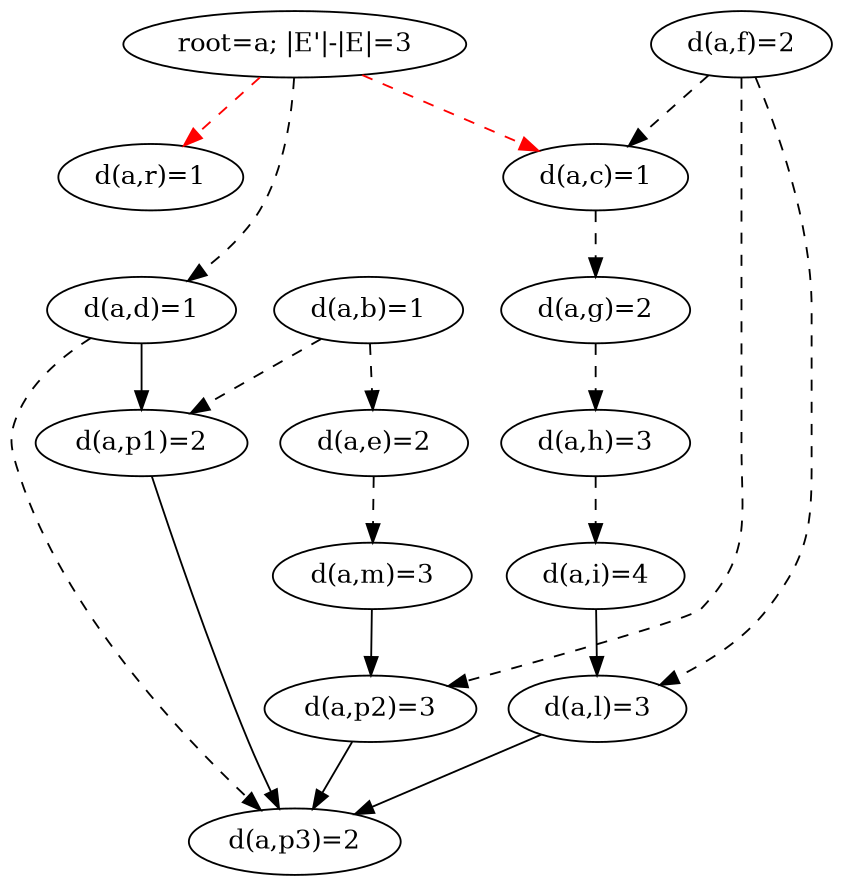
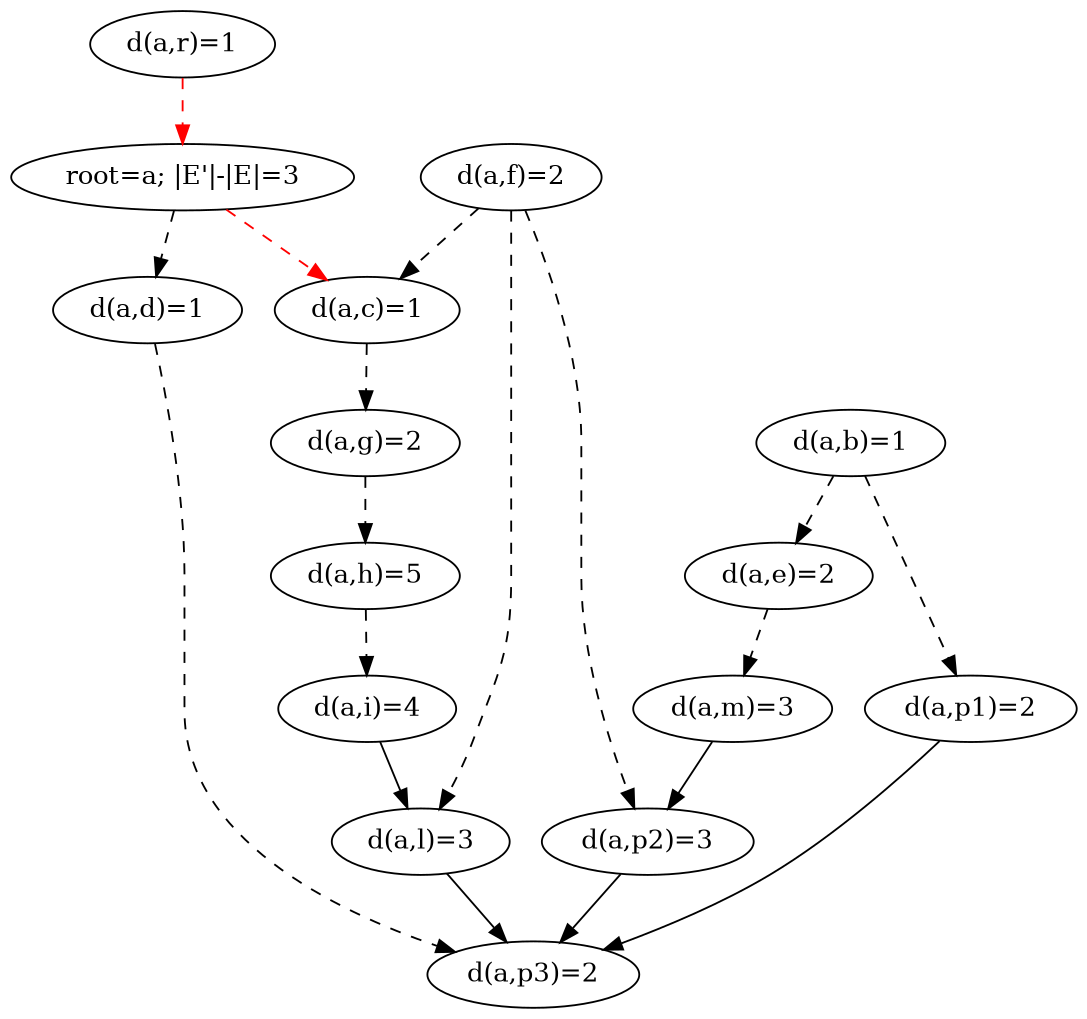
(229, 105) -> (183, 102)
(142, 367) -> none
(596, 443) -> (365, 576)
